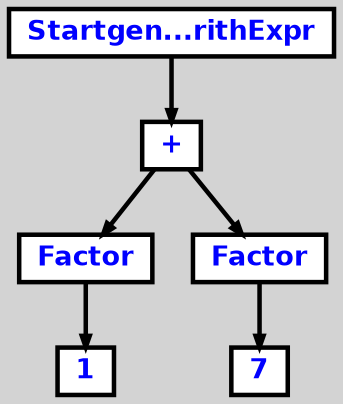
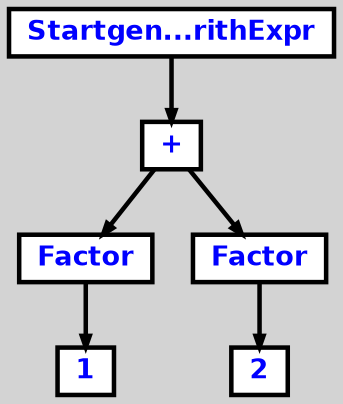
(260, 371) -> (260, 371)
